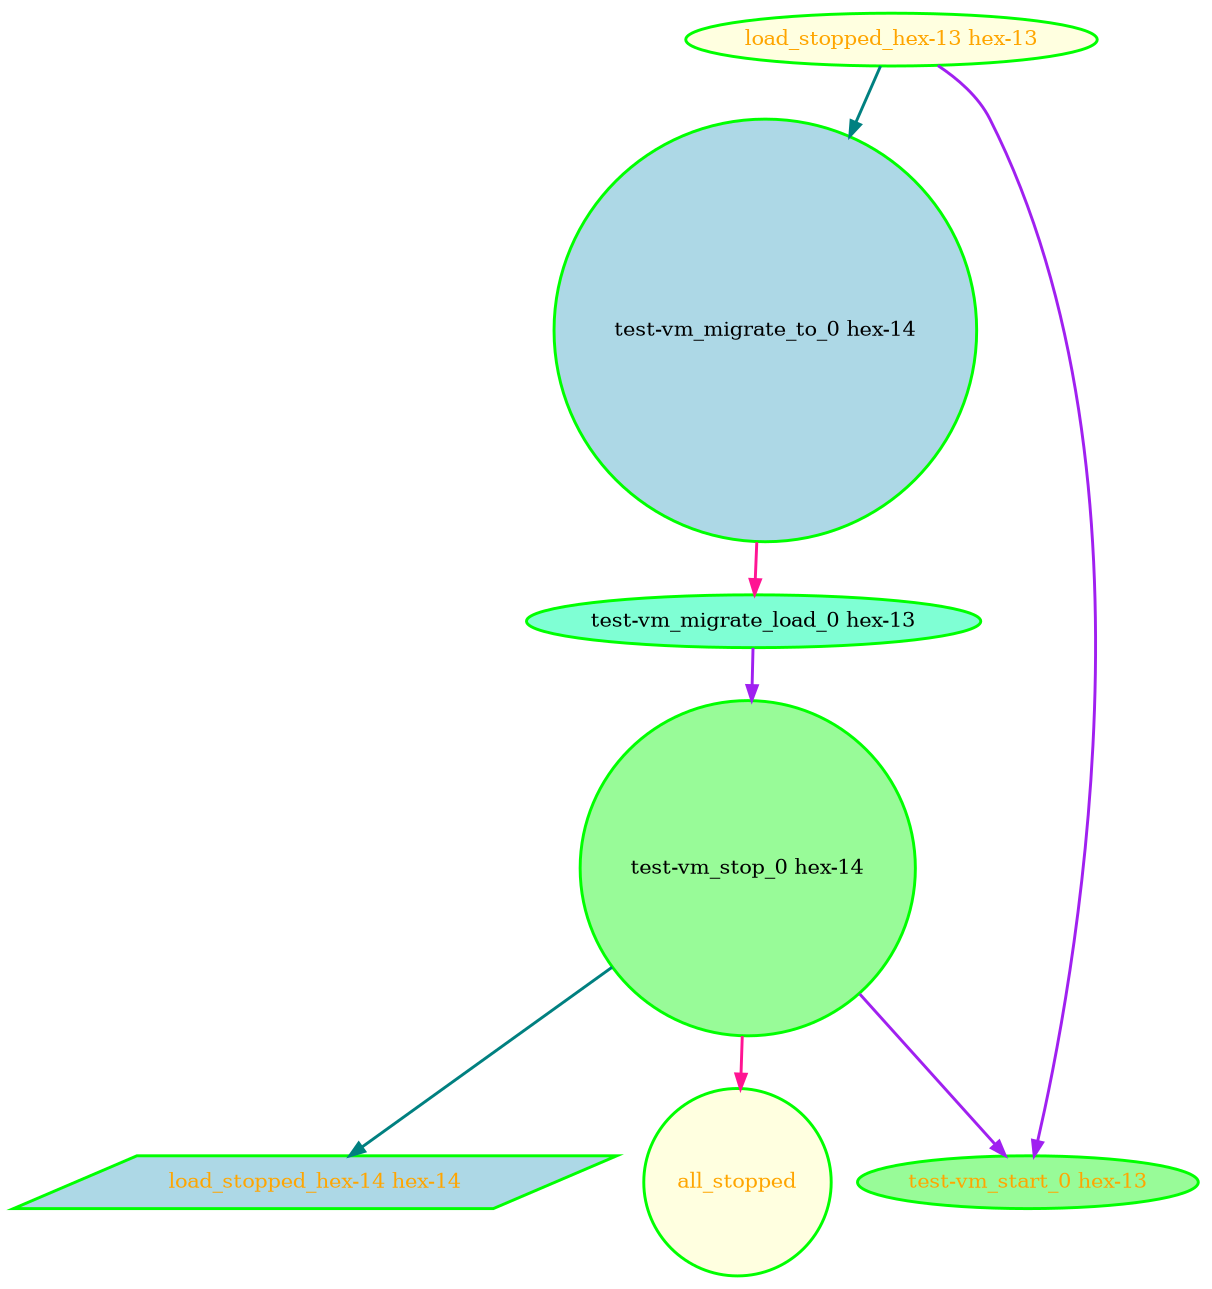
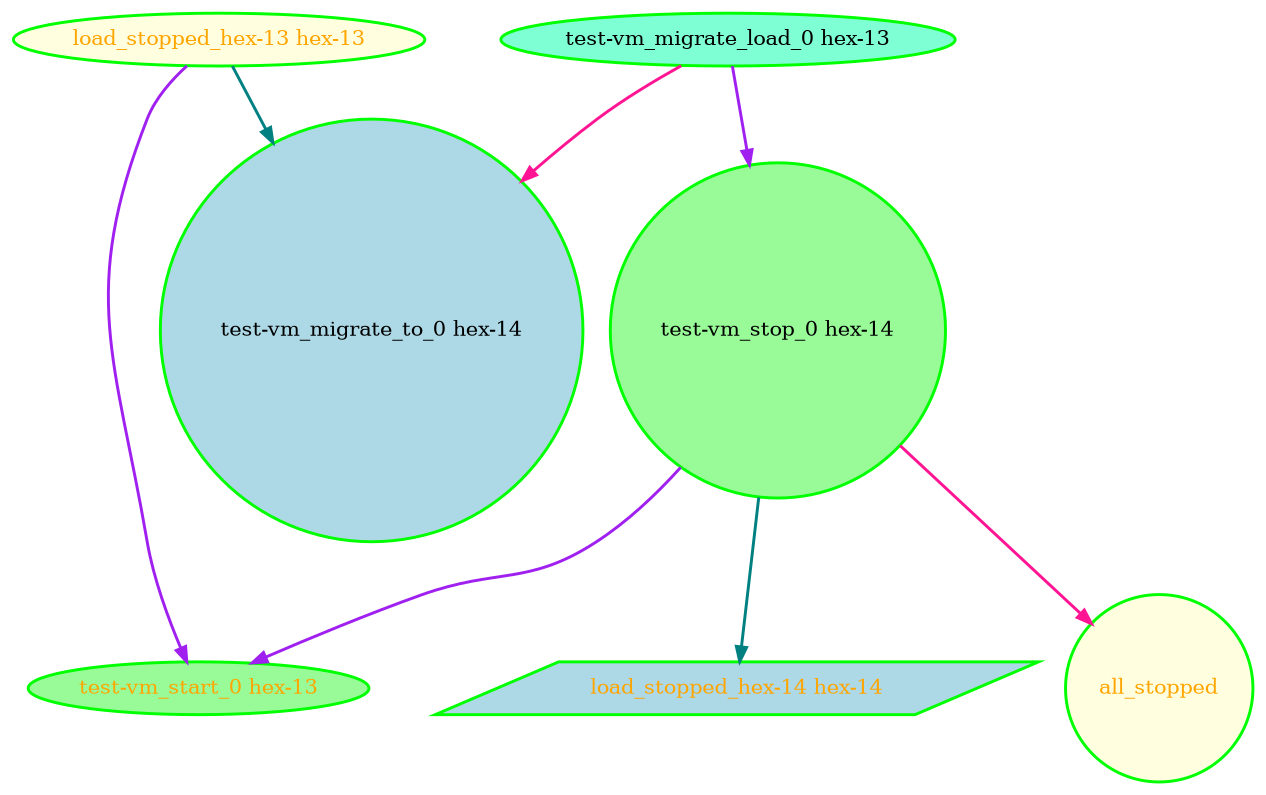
(756, 561) -> (604, 114)
